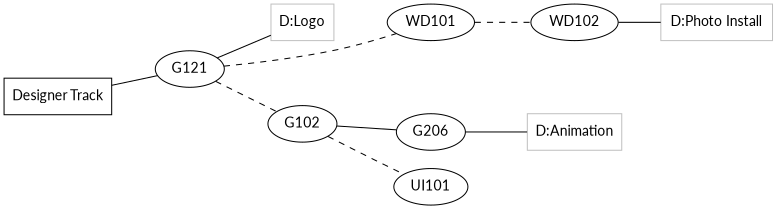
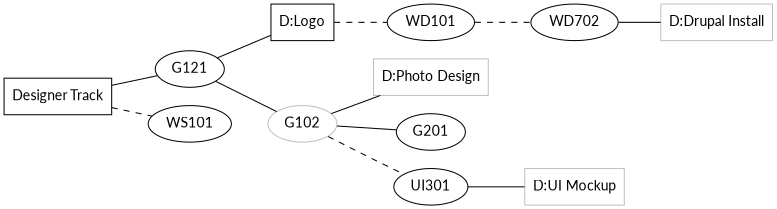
(302, 22) -> (302, 22)
(575, 22) -> (575, 22)
(717, 22) -> (717, 22)
(311, 55) -> (361, 22)
none -> (431, 77)
(246, 96) -> (246, 96)
none -> (190, 124)
(302, 124) -> (302, 124)
(431, 132) -> (431, 132)
(575, 132) -> none
(431, 187) -> (431, 187)
none -> (575, 187)
